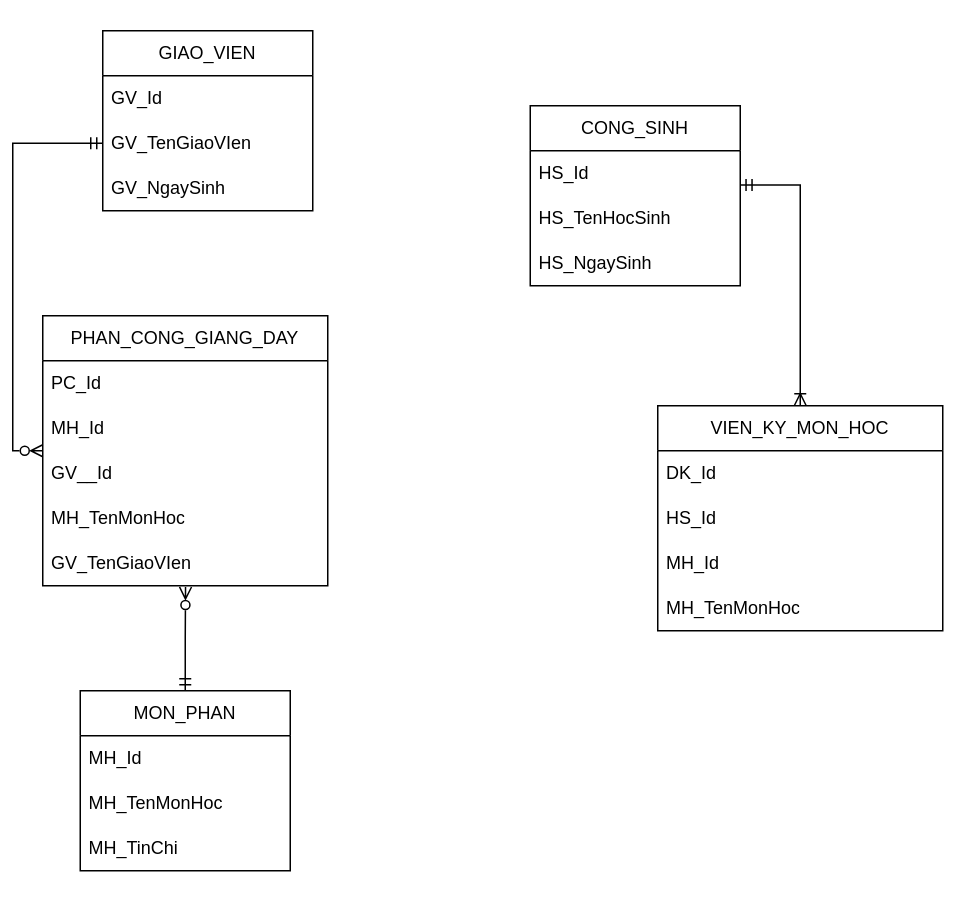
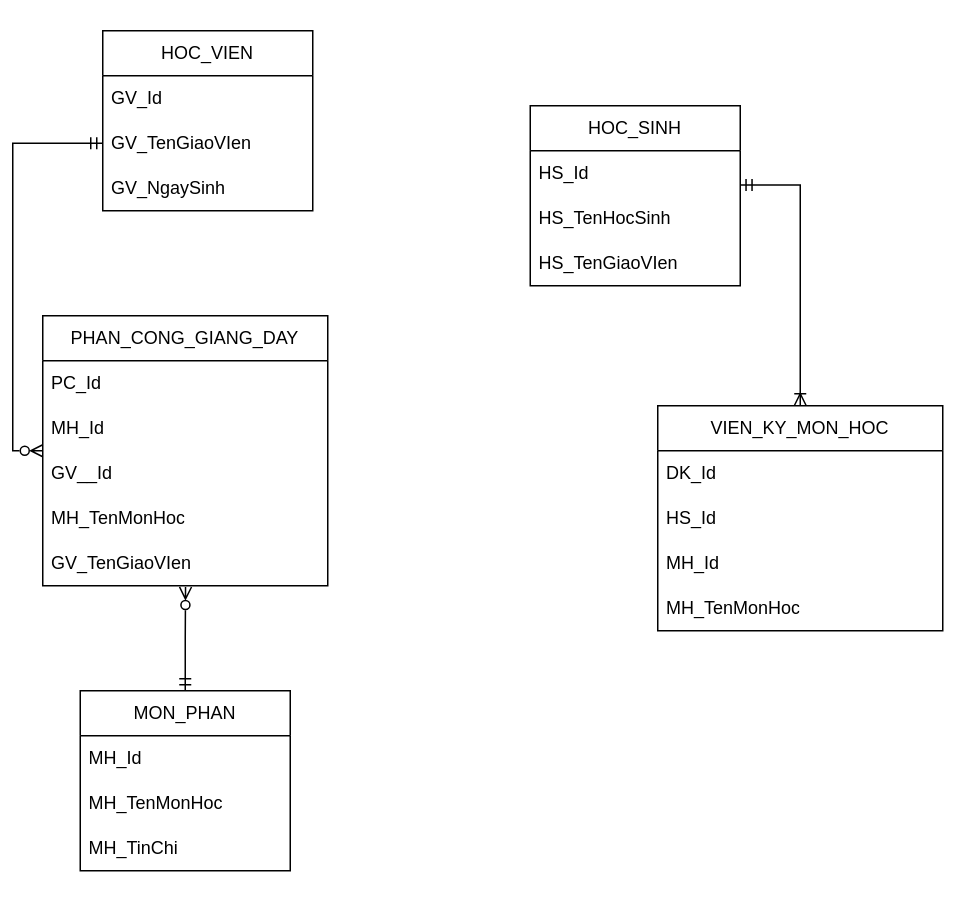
(208, 53) -> (208, 53)
(635, 128) -> (635, 128)
(592, 263) -> (607, 263)
